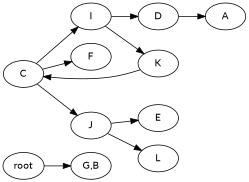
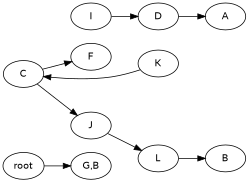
(122, 38) -> none
(54, 48) -> none
(158, 118) -> none
none -> (226, 158)
